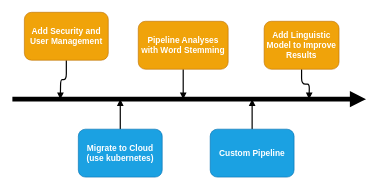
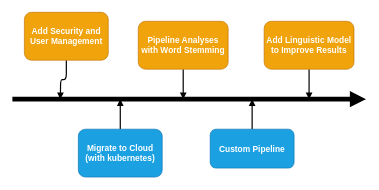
(302, 45) -> (309, 45)
(120, 153) -> (120, 153)
(252, 153) -> (252, 149)
